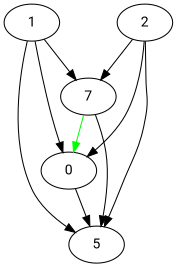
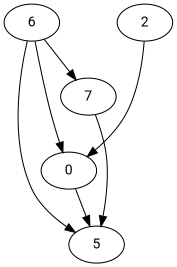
(32, 23) -> (32, 23)
(120, 56) -> none
(80, 129) -> none
(142, 132) -> none
